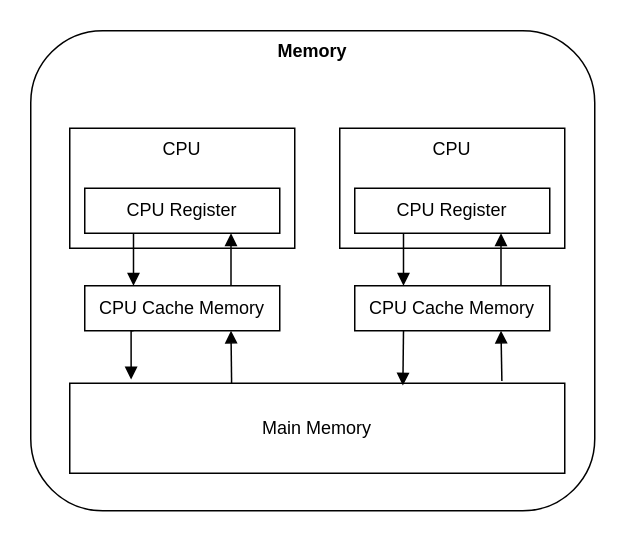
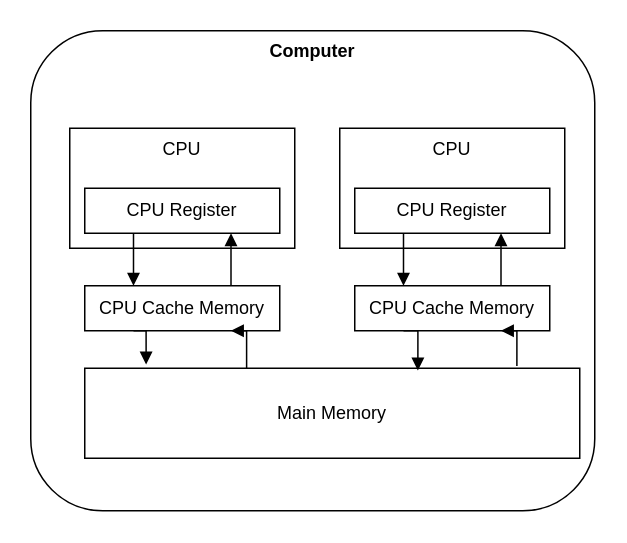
(313, 52) -> (313, 52)
(317, 428) -> (332, 413)
